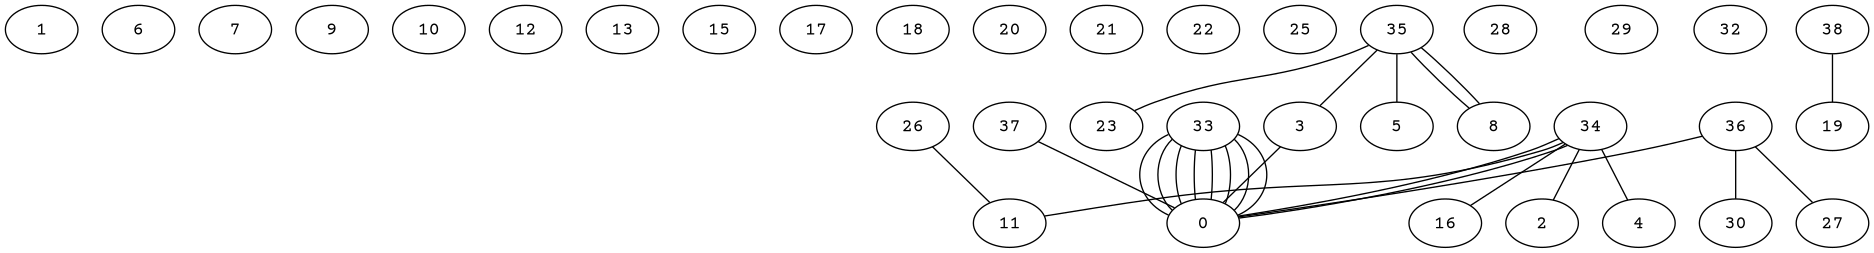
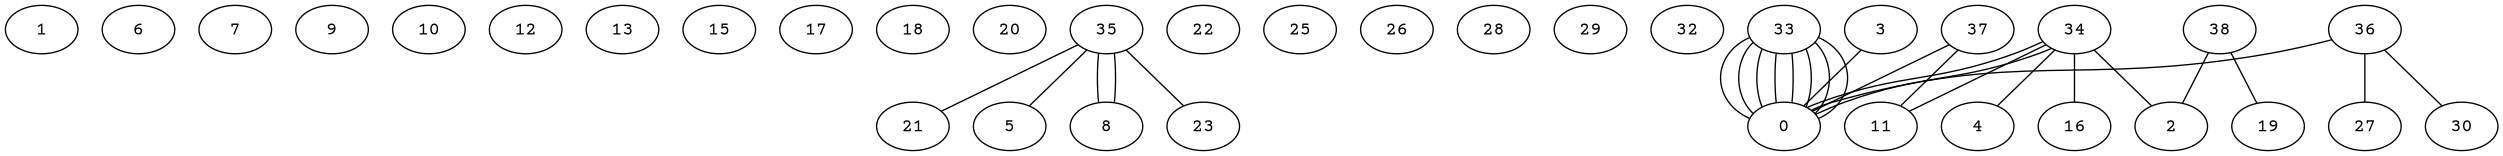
(1349, 78) -> (1010, 78)
none -> (2195, 78)
(961, 175) -> (1944, 64)
